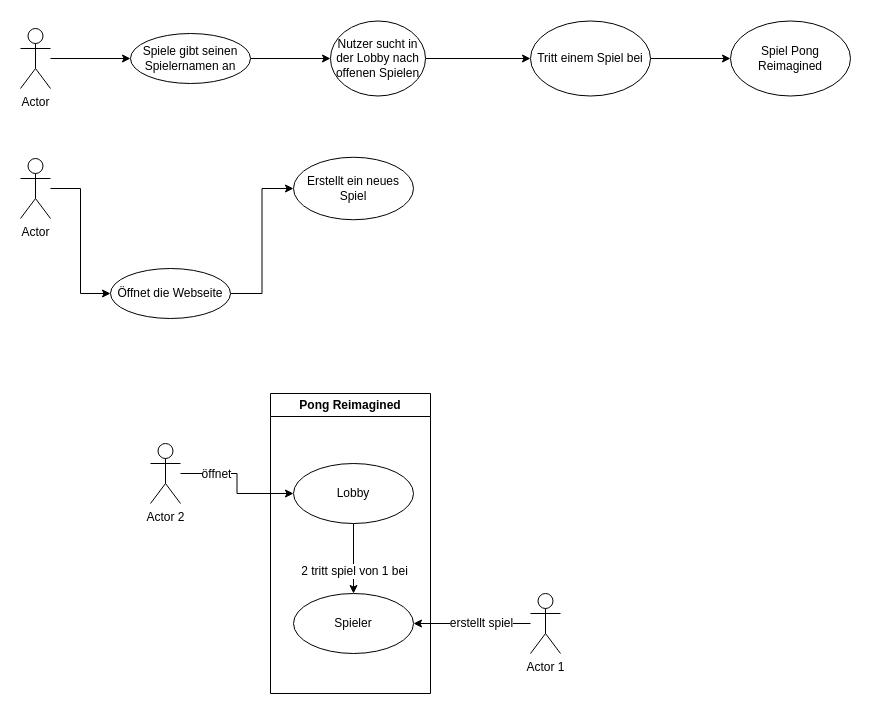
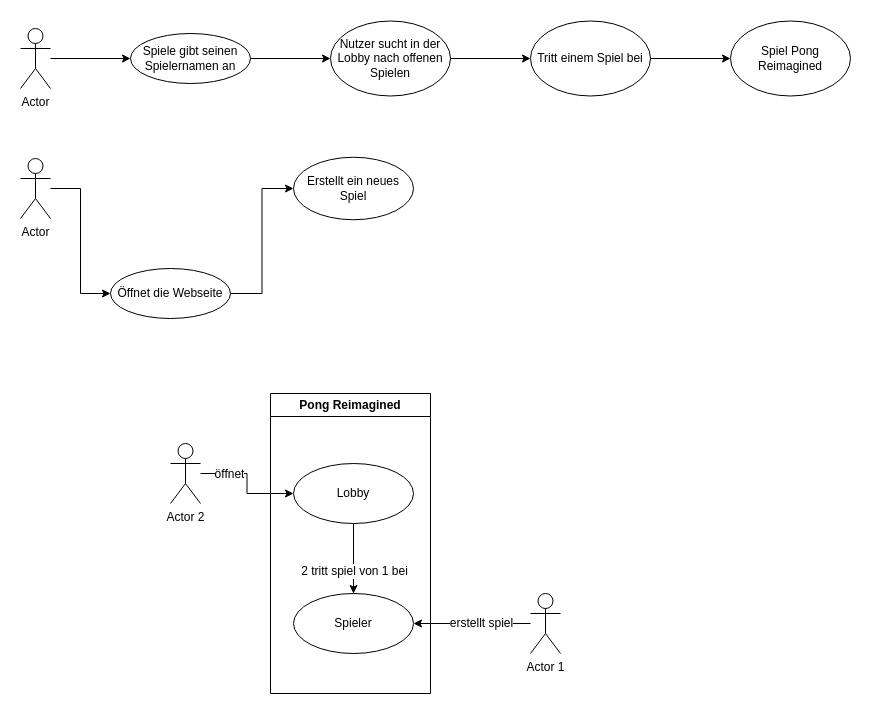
(378, 59) -> (391, 59)
(166, 474) -> (186, 474)
